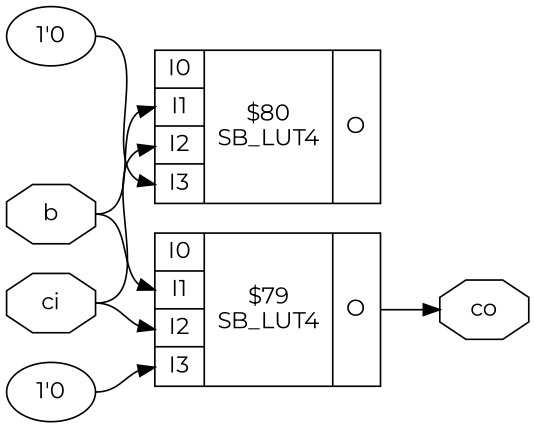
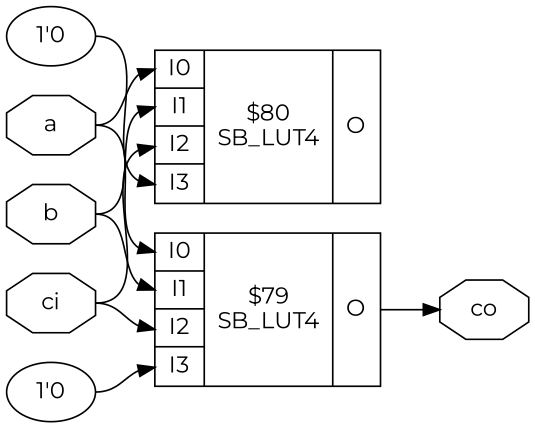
none -> (51, 125)
